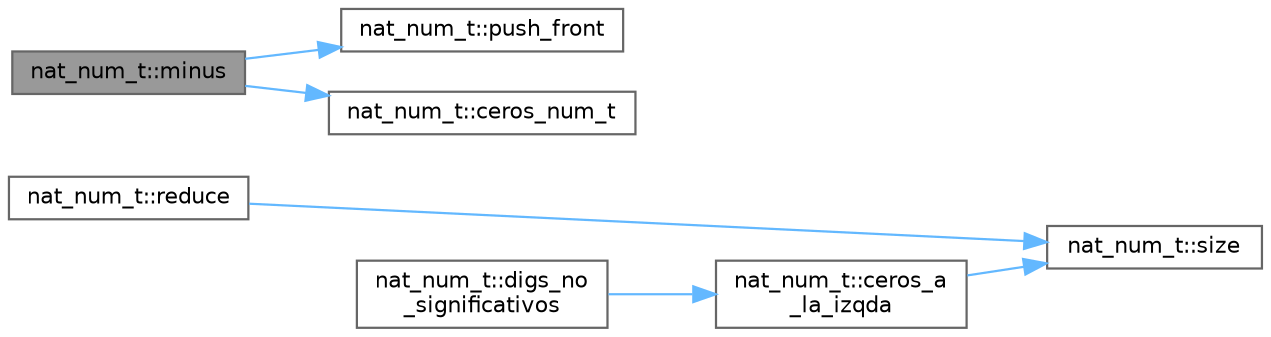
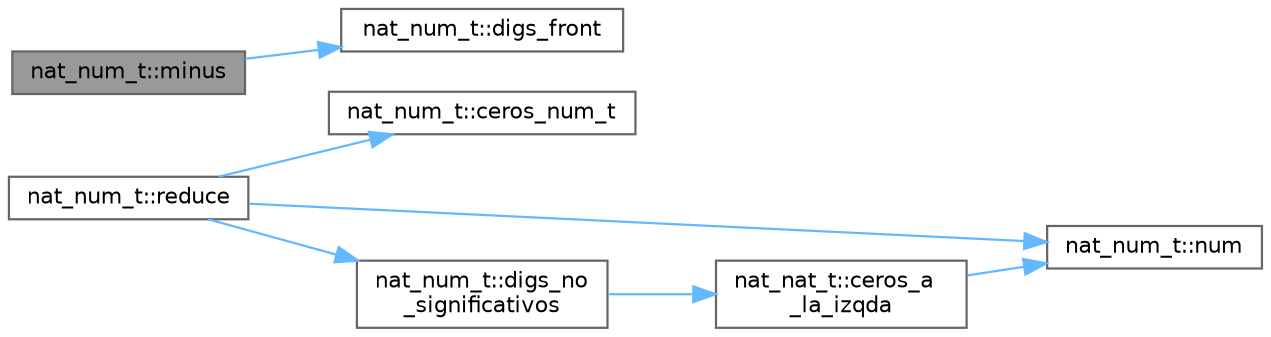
(482, 30) -> (482, 30)
(276, 89) -> (295, 158)
none -> (272, 237)
(1155, 247) -> (1155, 247)
(841, 294) -> (841, 294)
